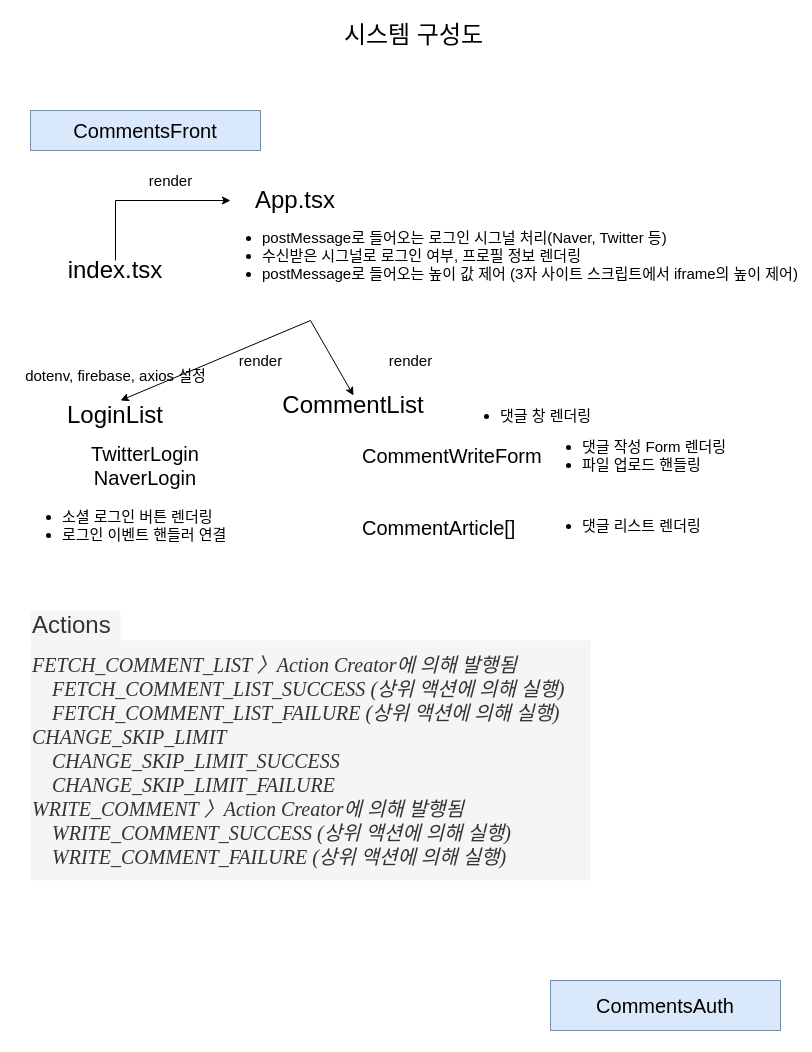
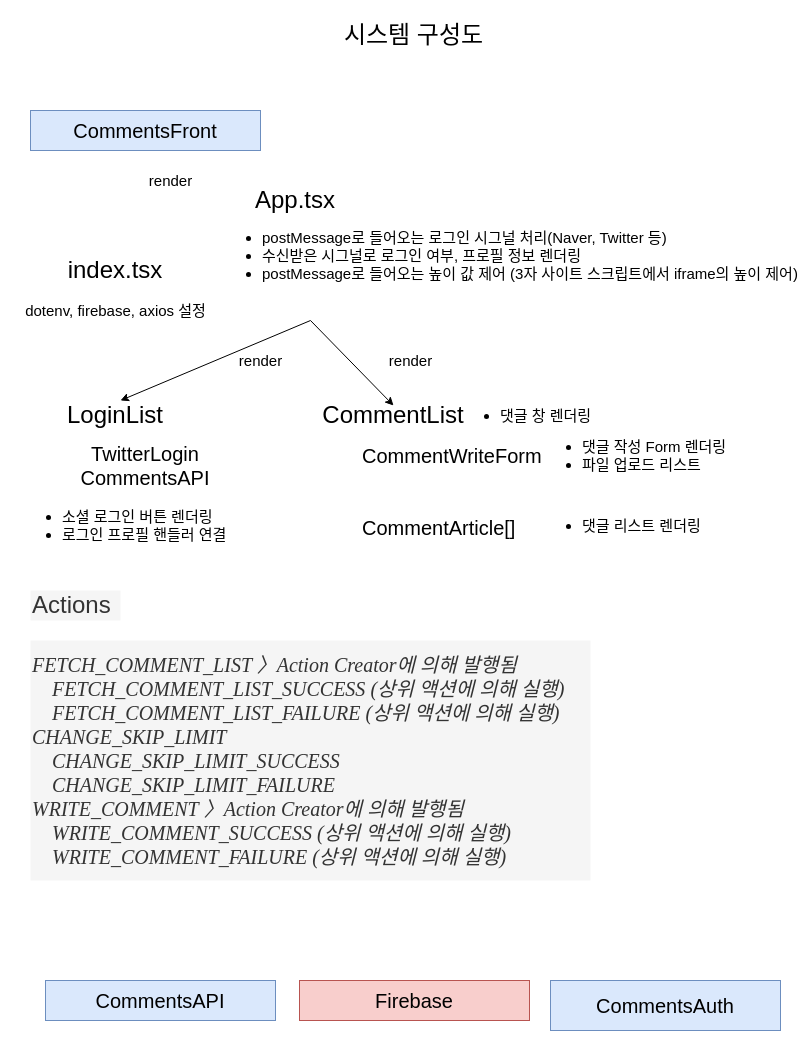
(140, 201) -> none
(116, 376) -> (116, 311)
(354, 406) -> (394, 416)
(619, 456) -> (619, 456)
(146, 466) -> (146, 466)
(112, 526) -> (112, 526)
(76, 626) -> (76, 606)
none -> (161, 1001)
none -> (415, 1001)
